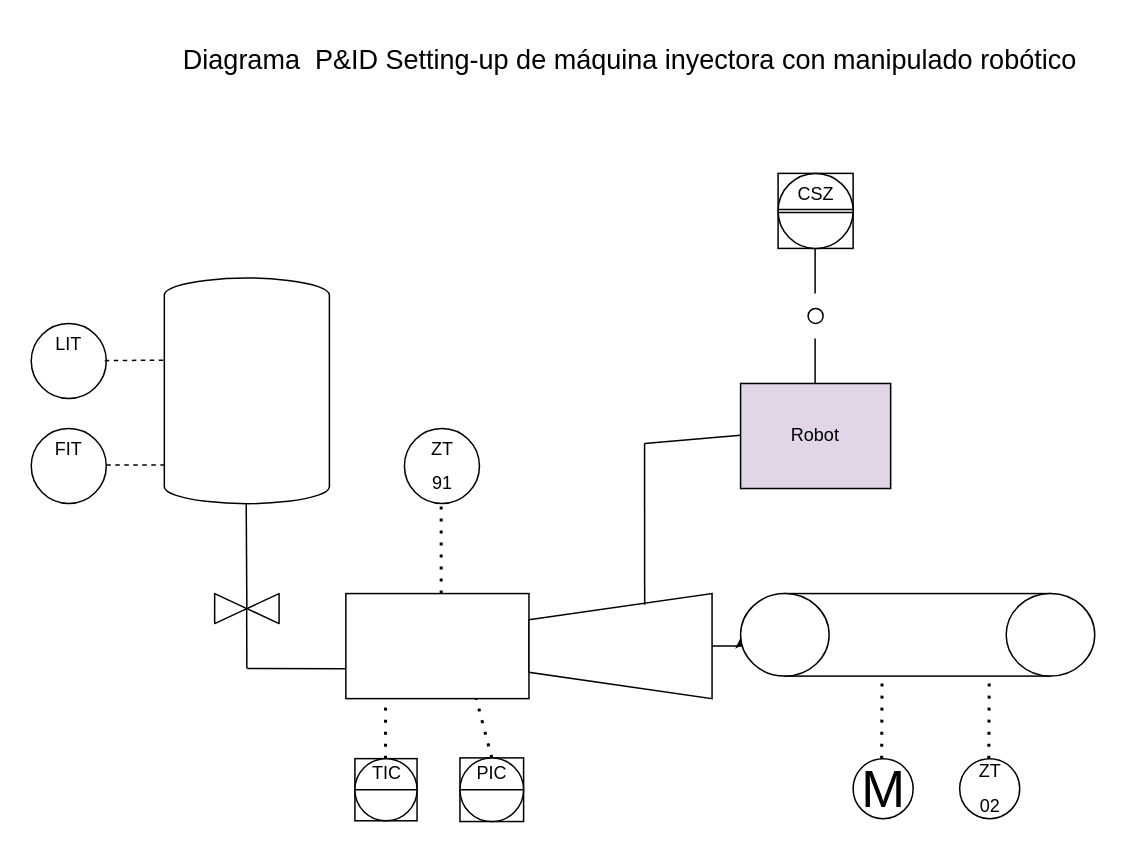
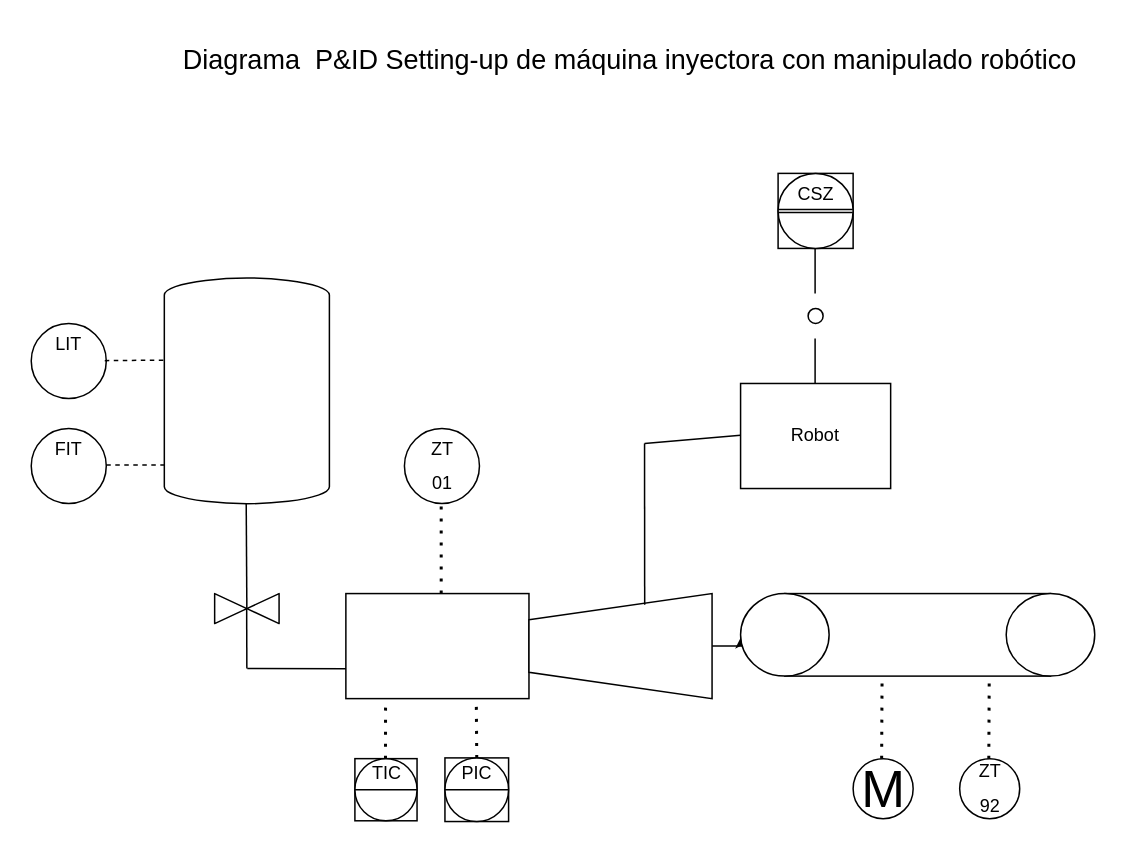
(815, 436) -> (815, 436)
(443, 466) -> (443, 466)
(990, 788) -> (990, 788)
(492, 789) -> (477, 789)
